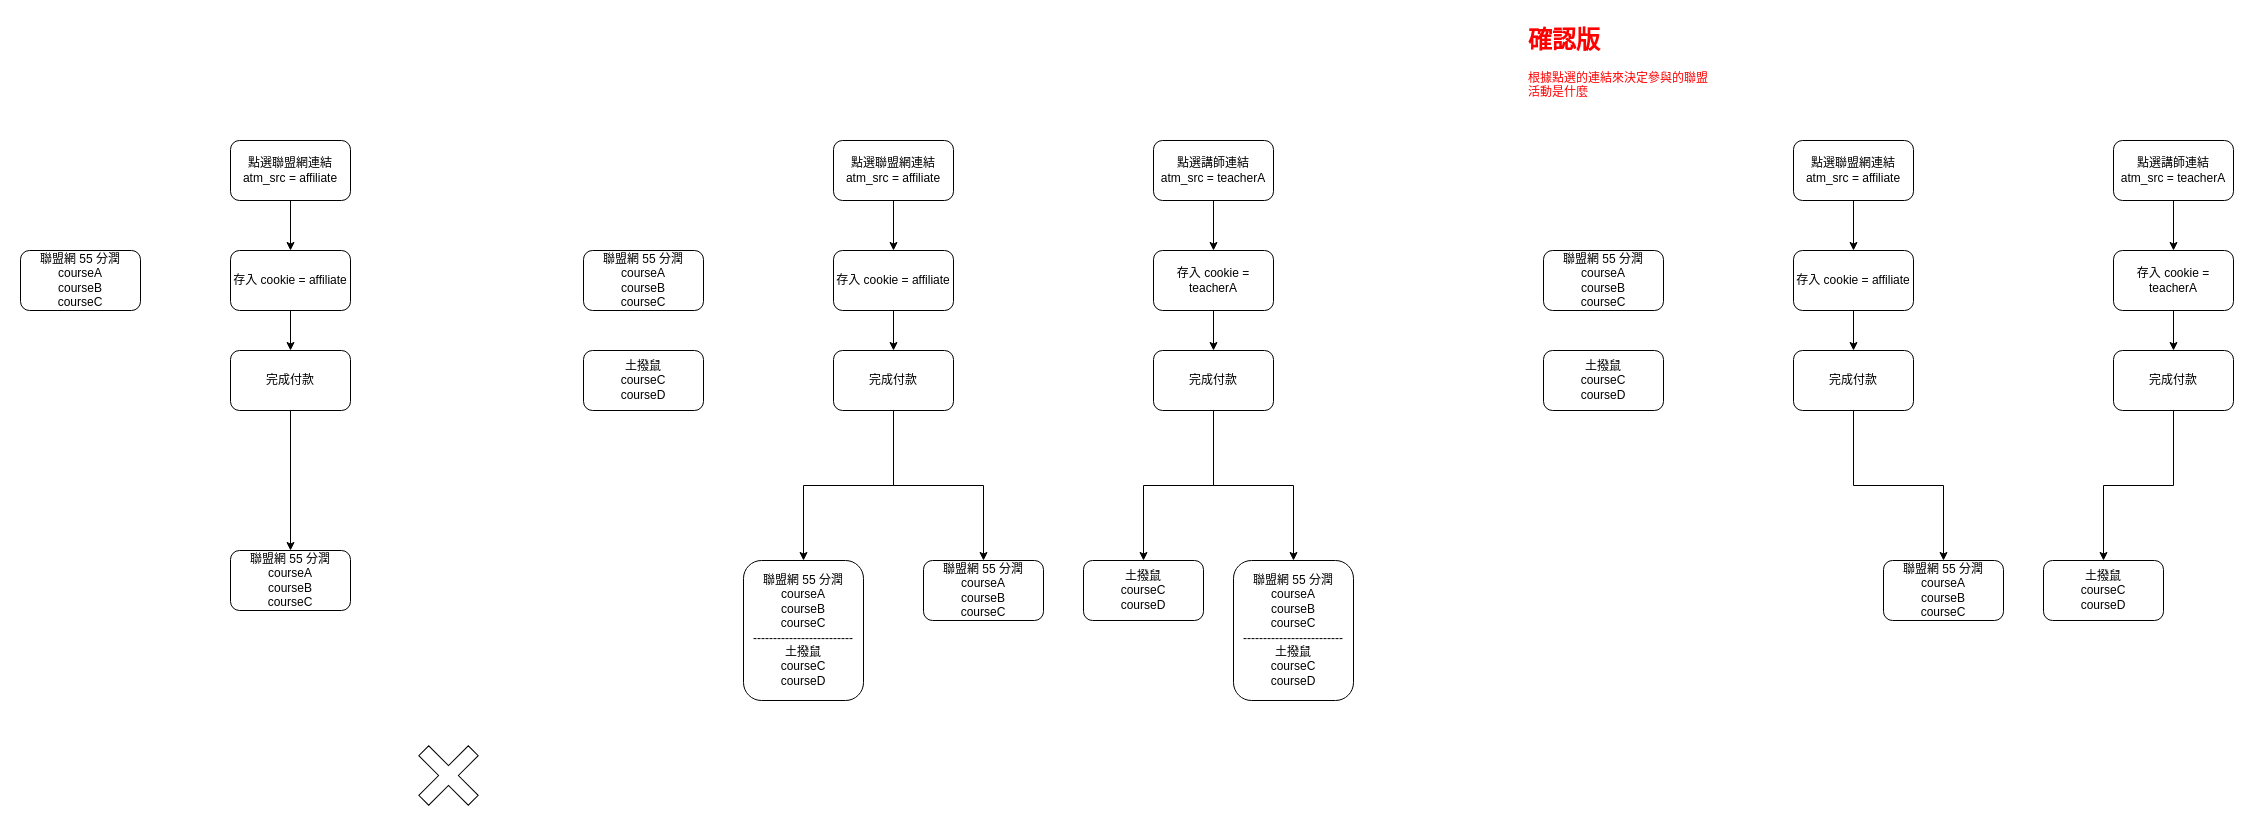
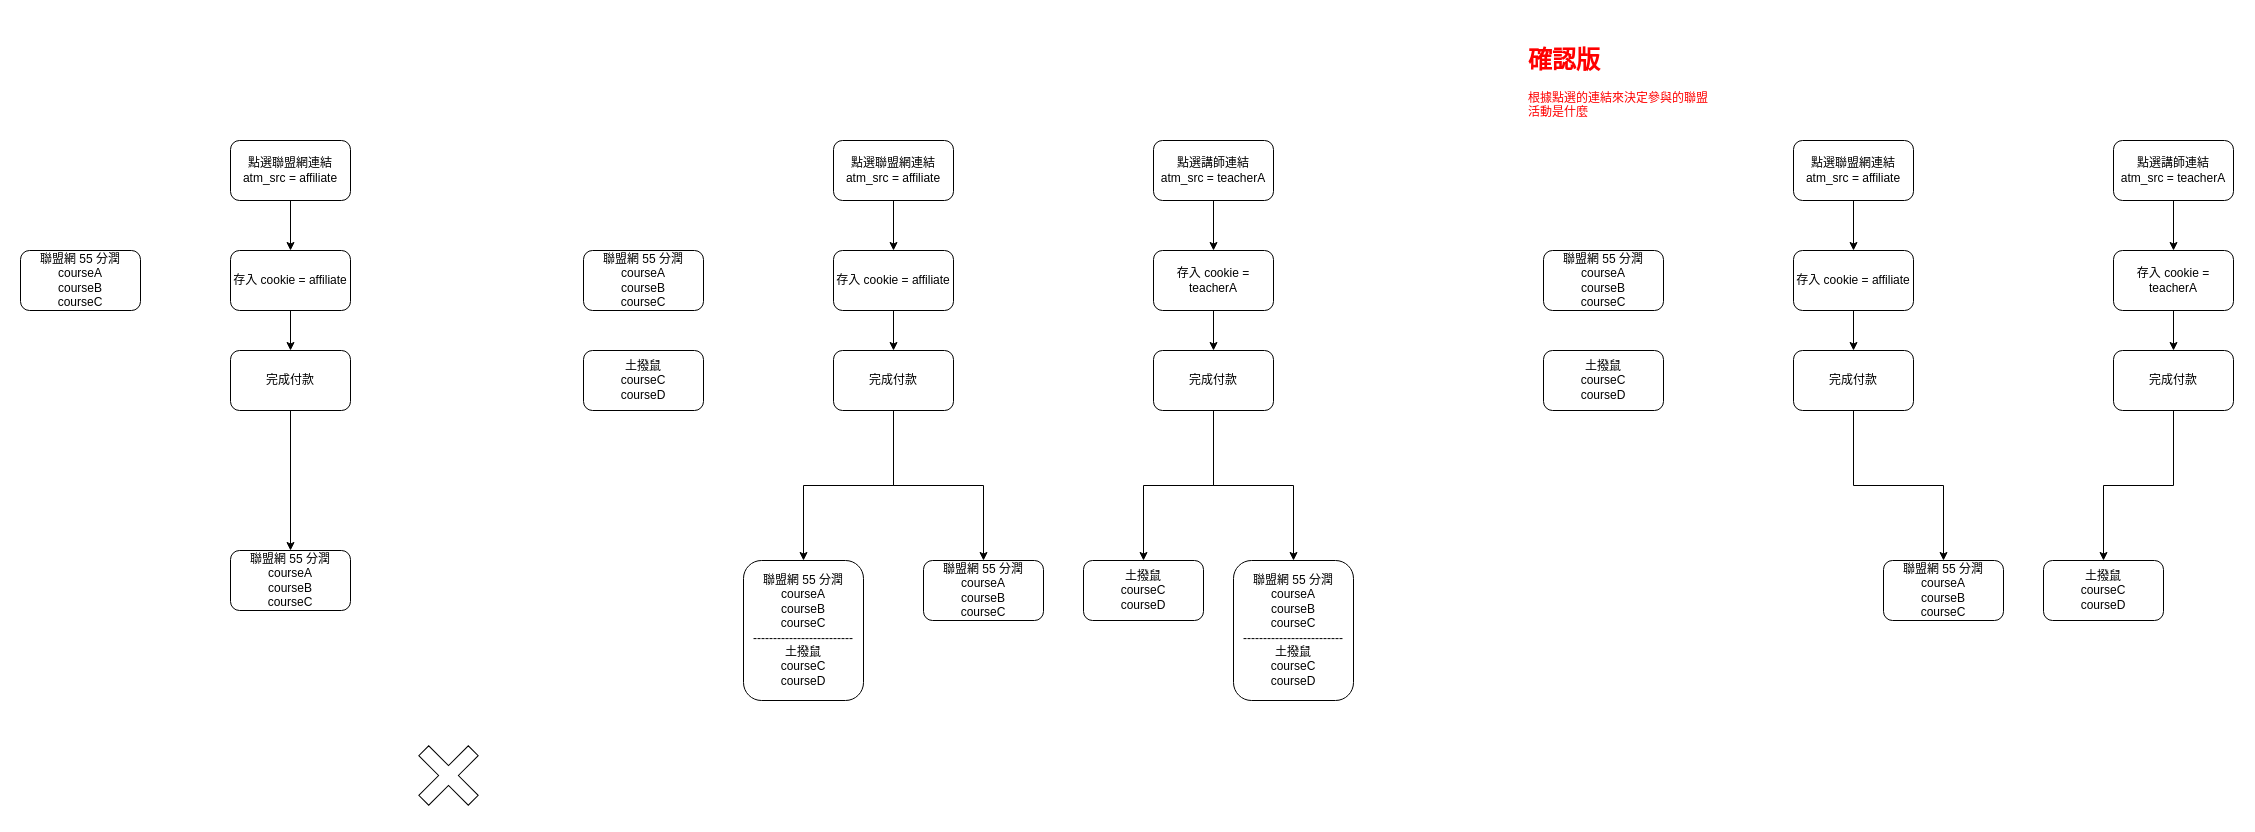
(1619, 81) -> (1619, 101)
